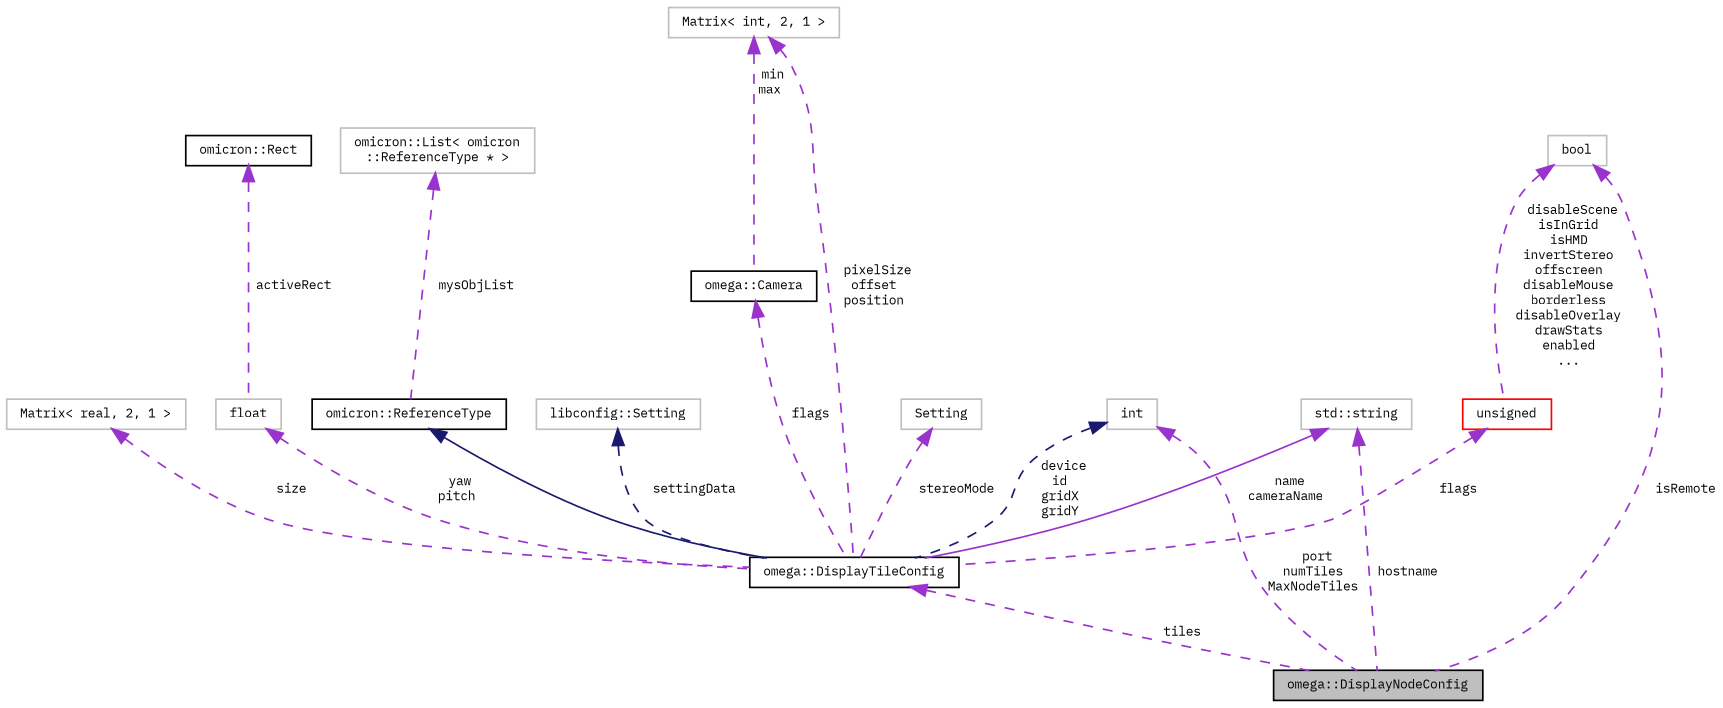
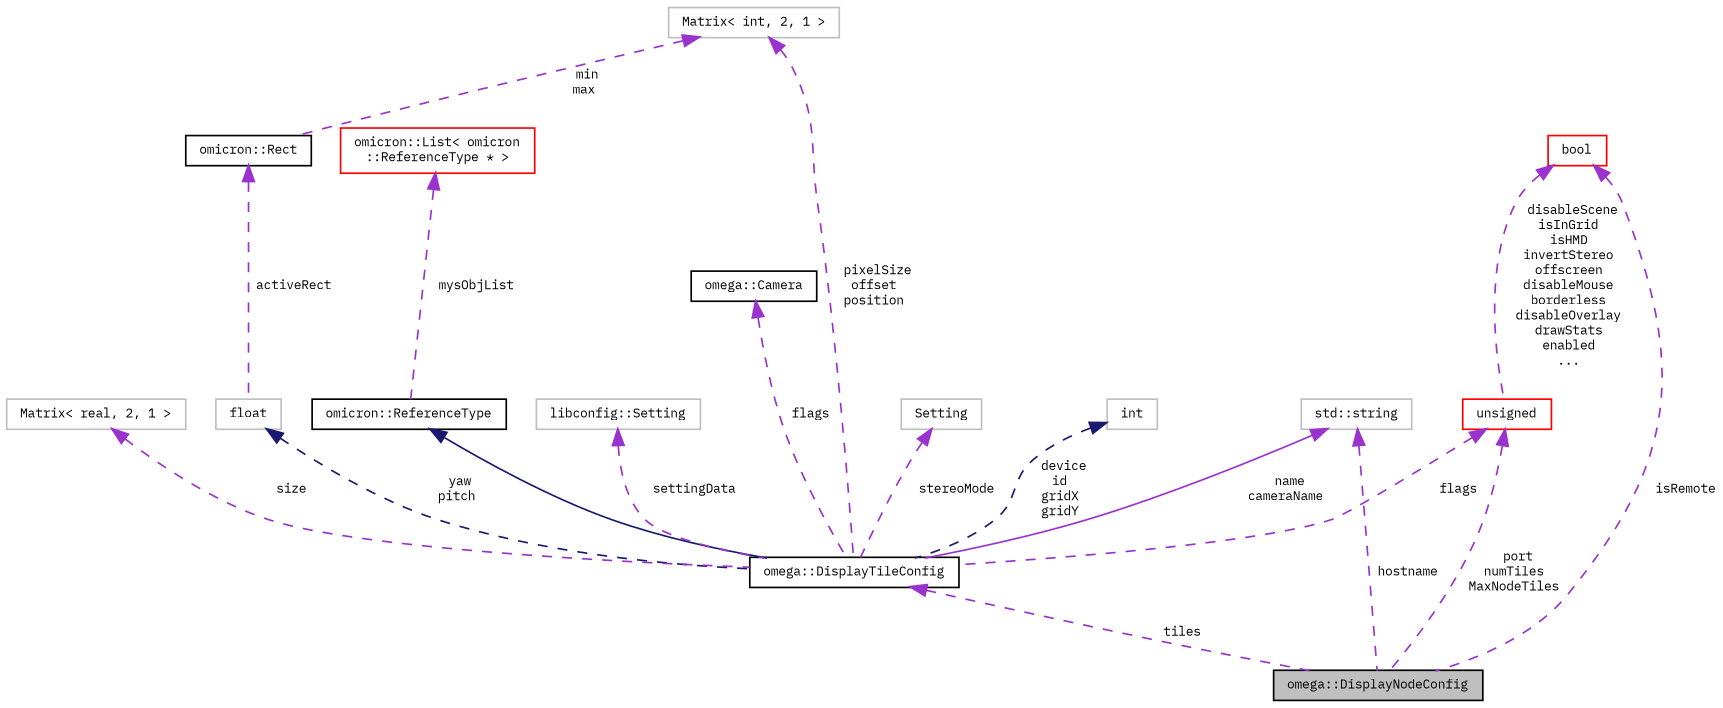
(438, 151) -> (438, 151)
(1577, 151) -> (1577, 151)
(754, 163) -> (488, 87)
(643, 518) -> (643, 518)
(505, 538) -> (505, 538)
(1249, 564) -> (1462, 566)
